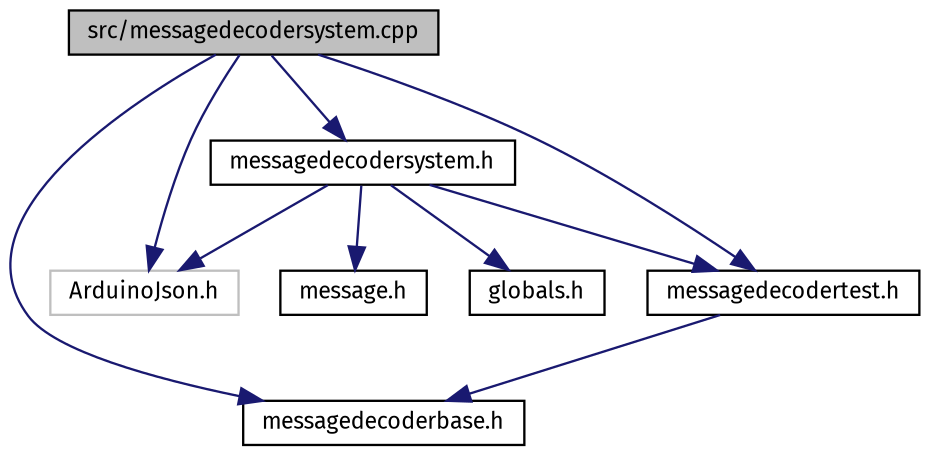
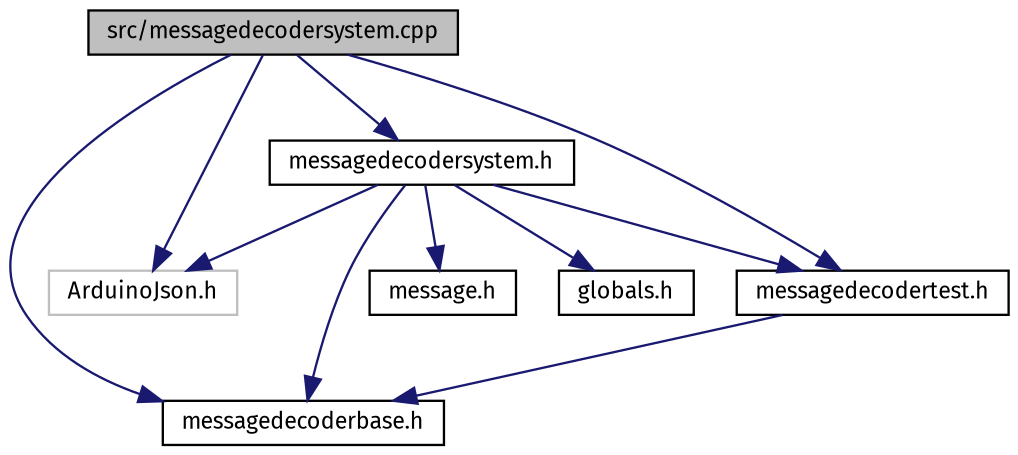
none -> (347, 276)
